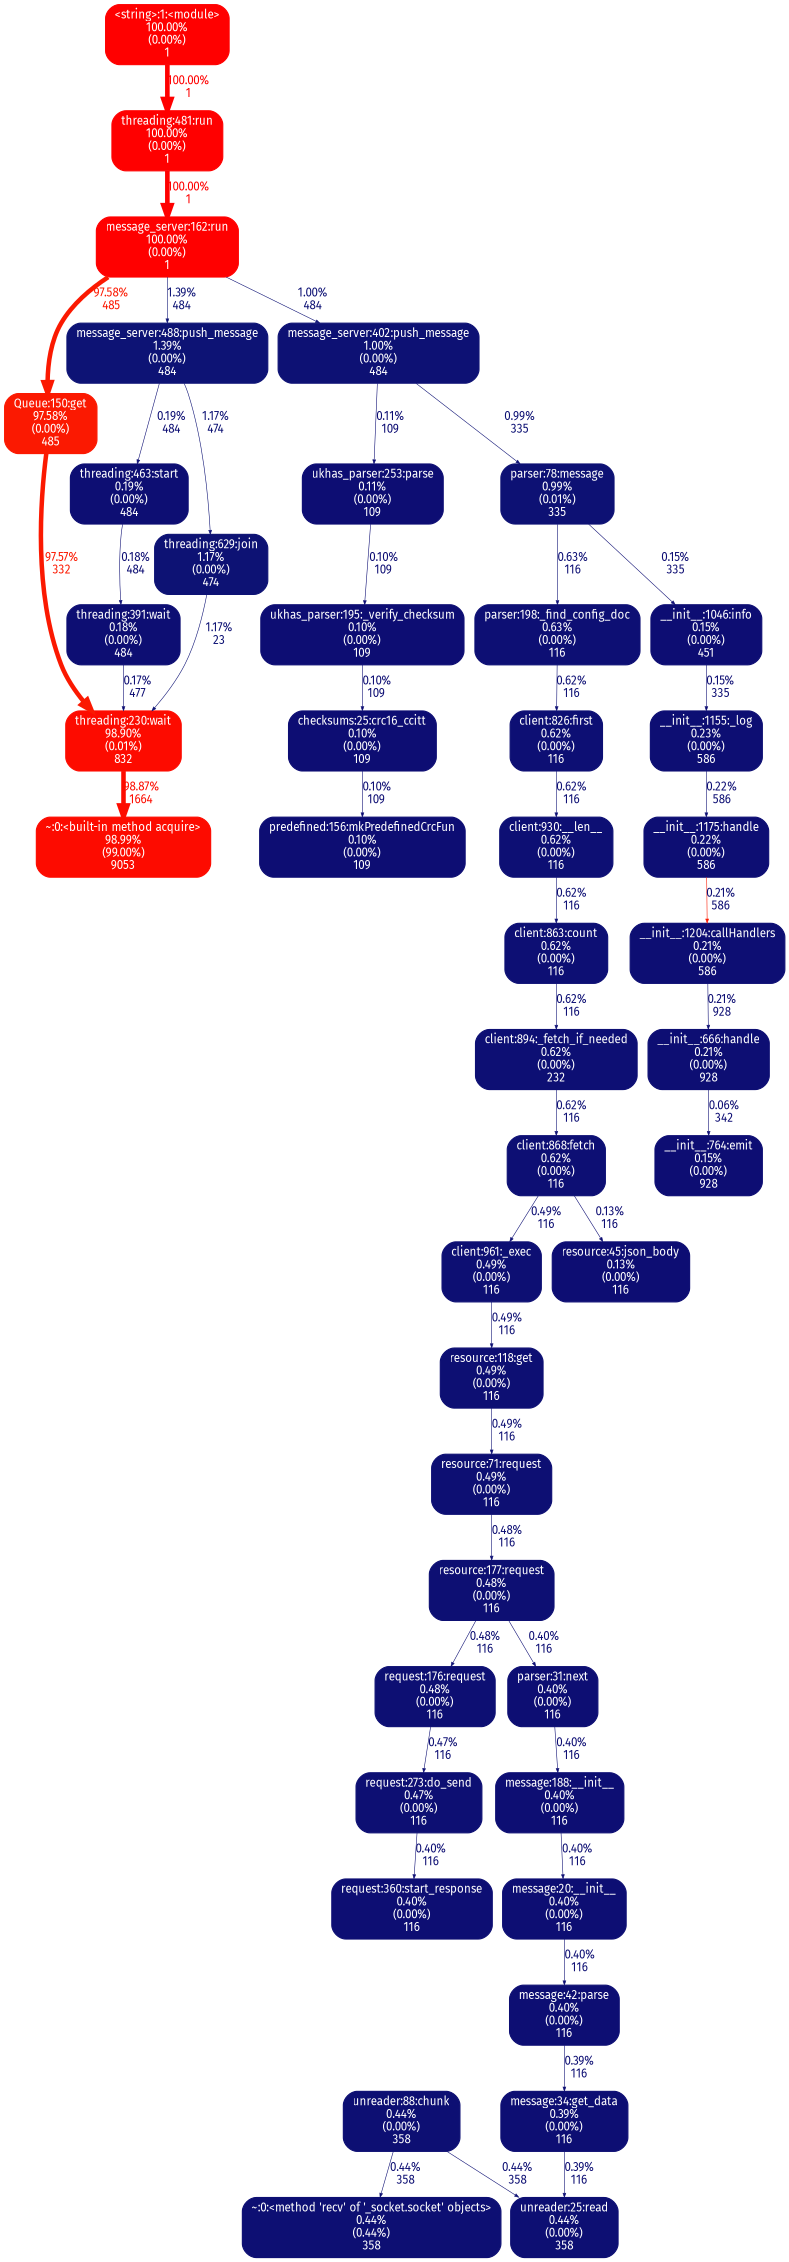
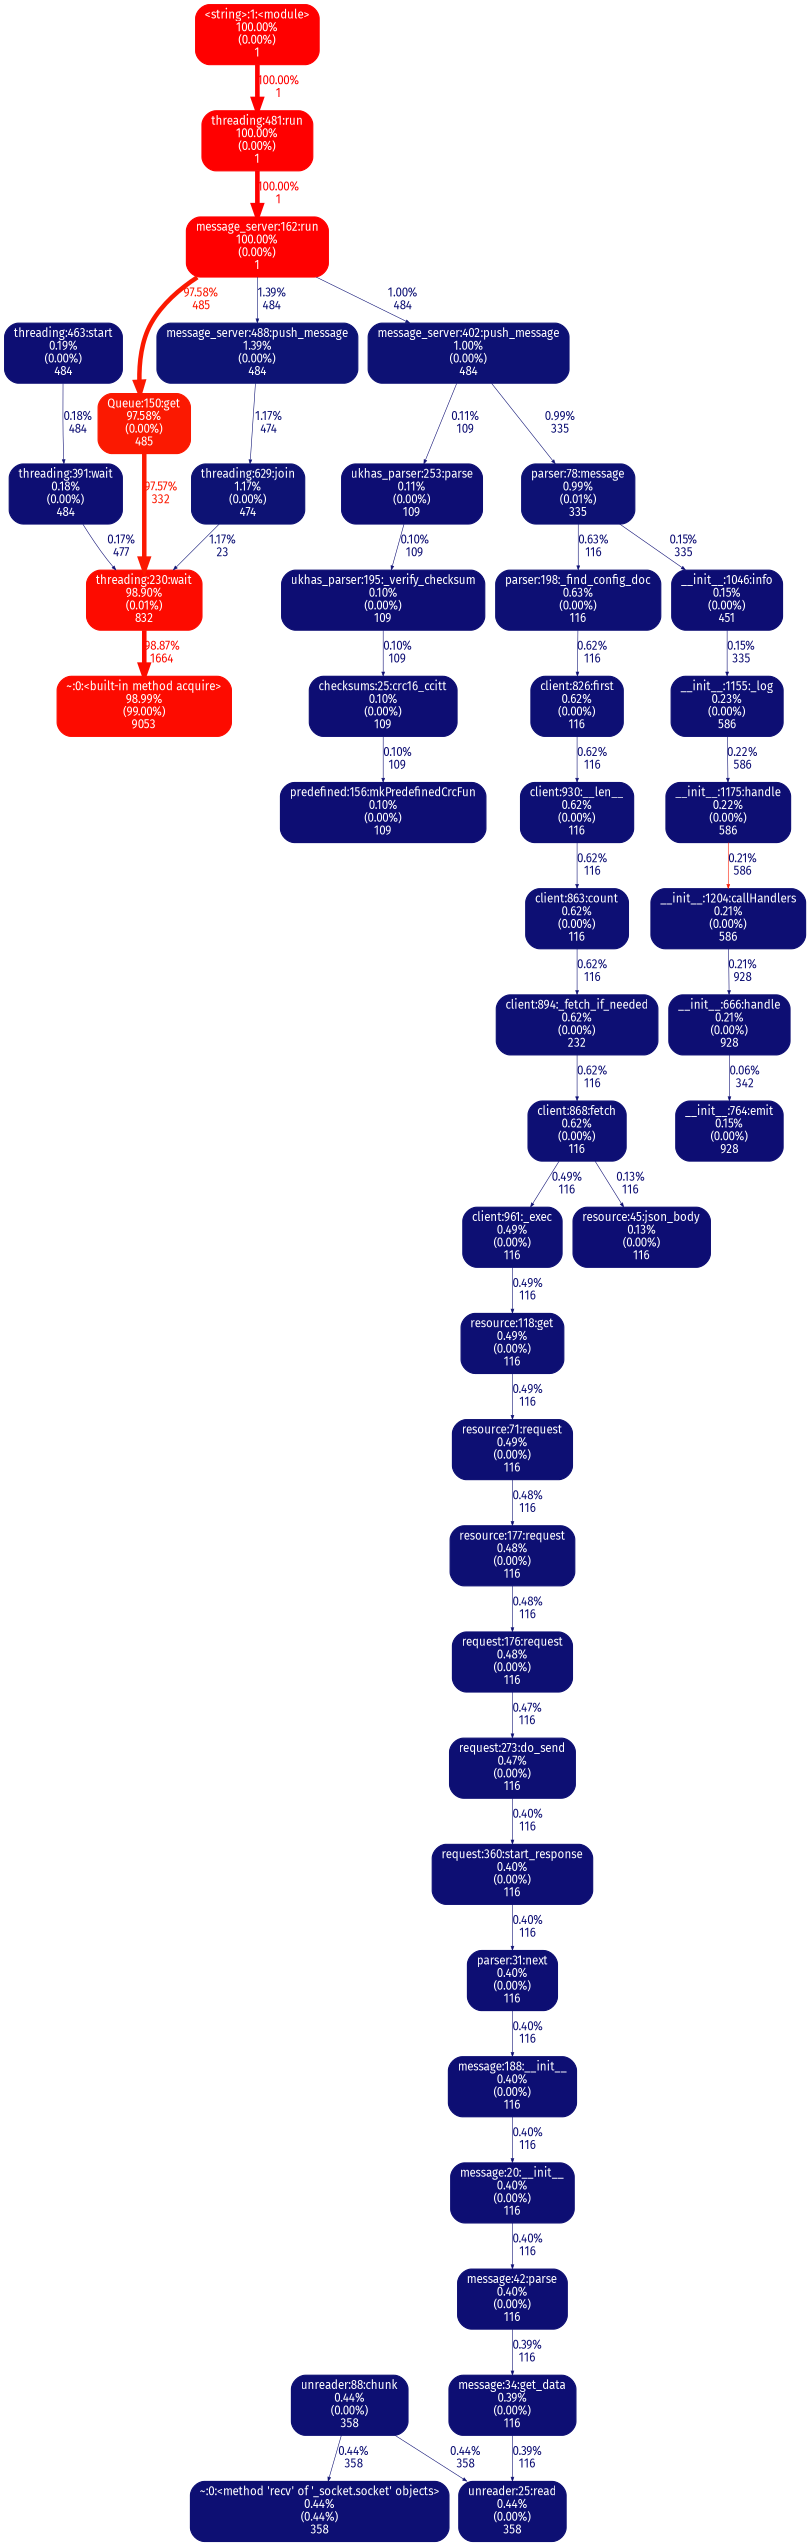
(149, 422) -> none
(521, 1642) -> (512, 1925)
